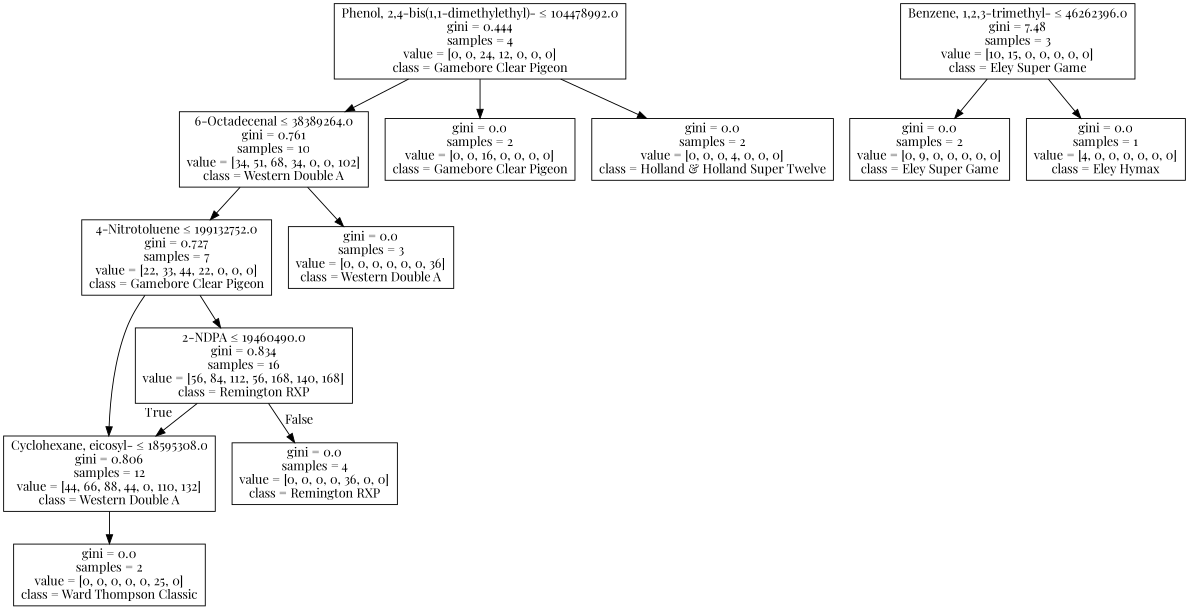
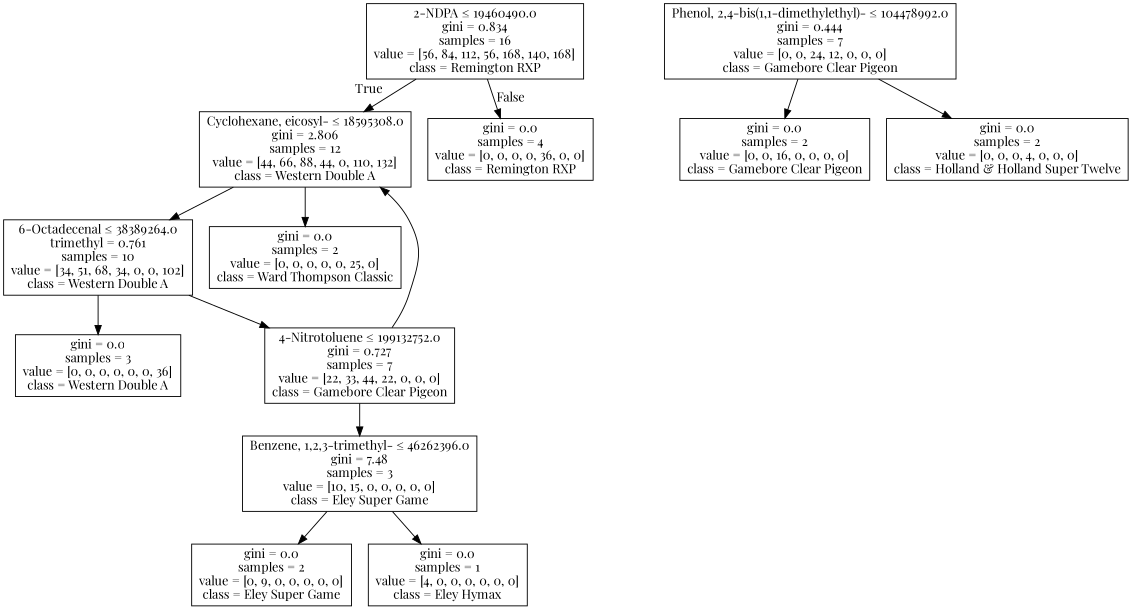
(480, 41) -> (810, 41)
(381, 93) -> (206, 201)
(274, 135) -> (98, 243)
(208, 308) -> (360, 415)
(109, 460) -> (305, 135)
